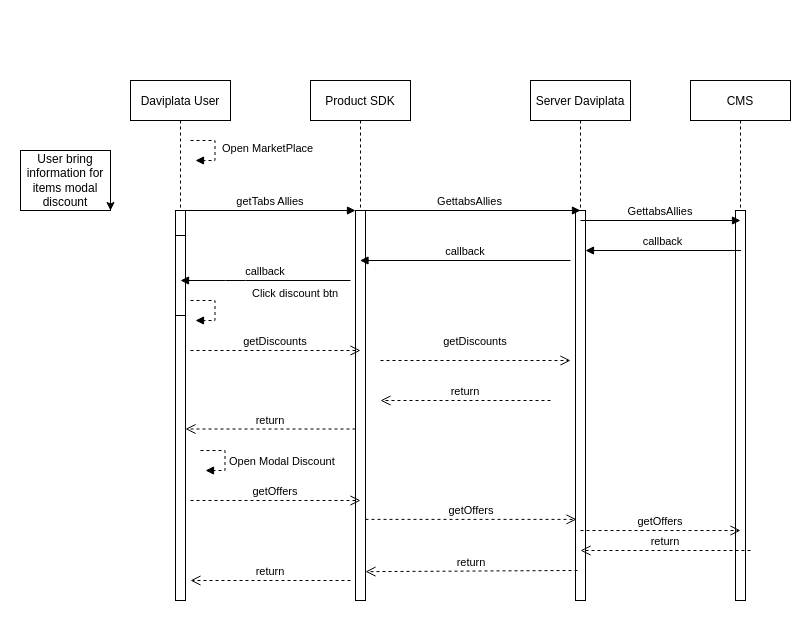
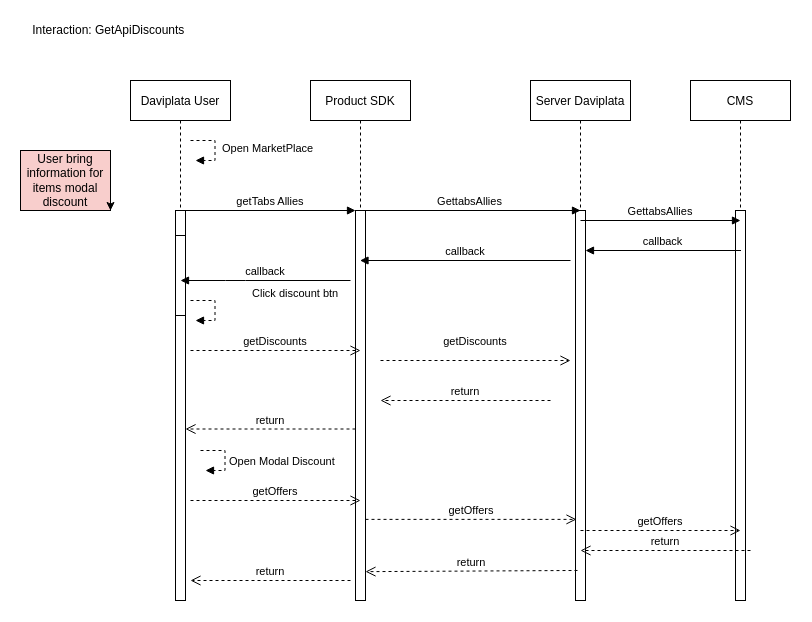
none -> (111, 31)
(66, 181) -> (66, 181)
